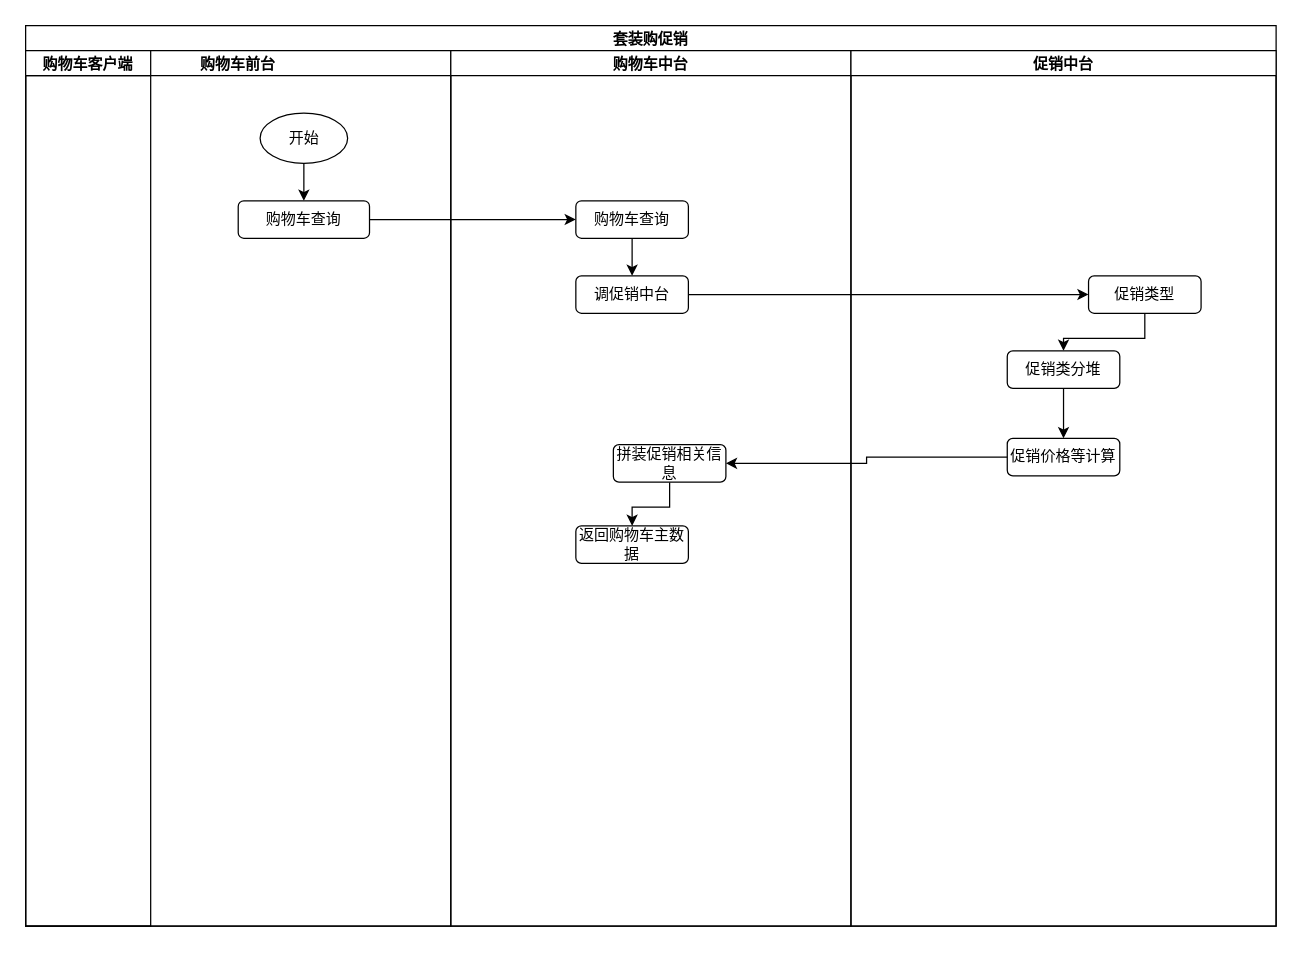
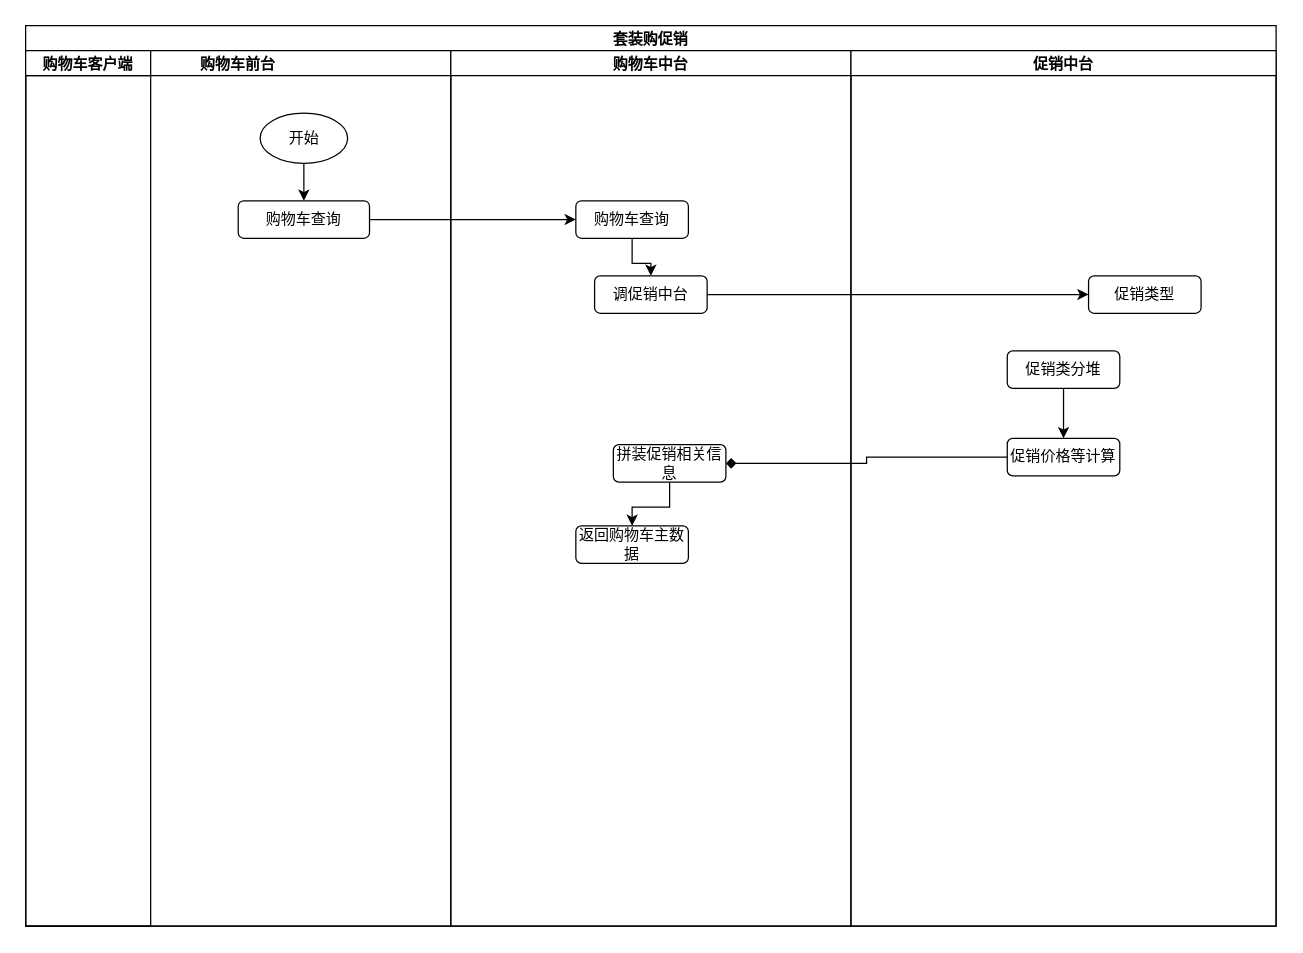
(632, 294) -> (651, 294)
(1114, 338) -> none
(736, 463) -> (736, 463)
